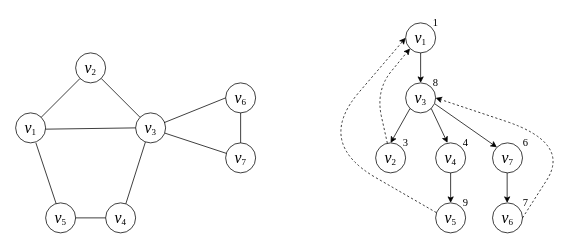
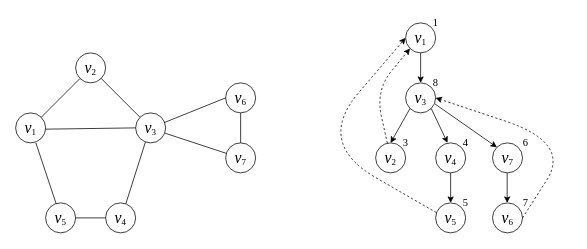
(465, 203) -> (465, 203)
